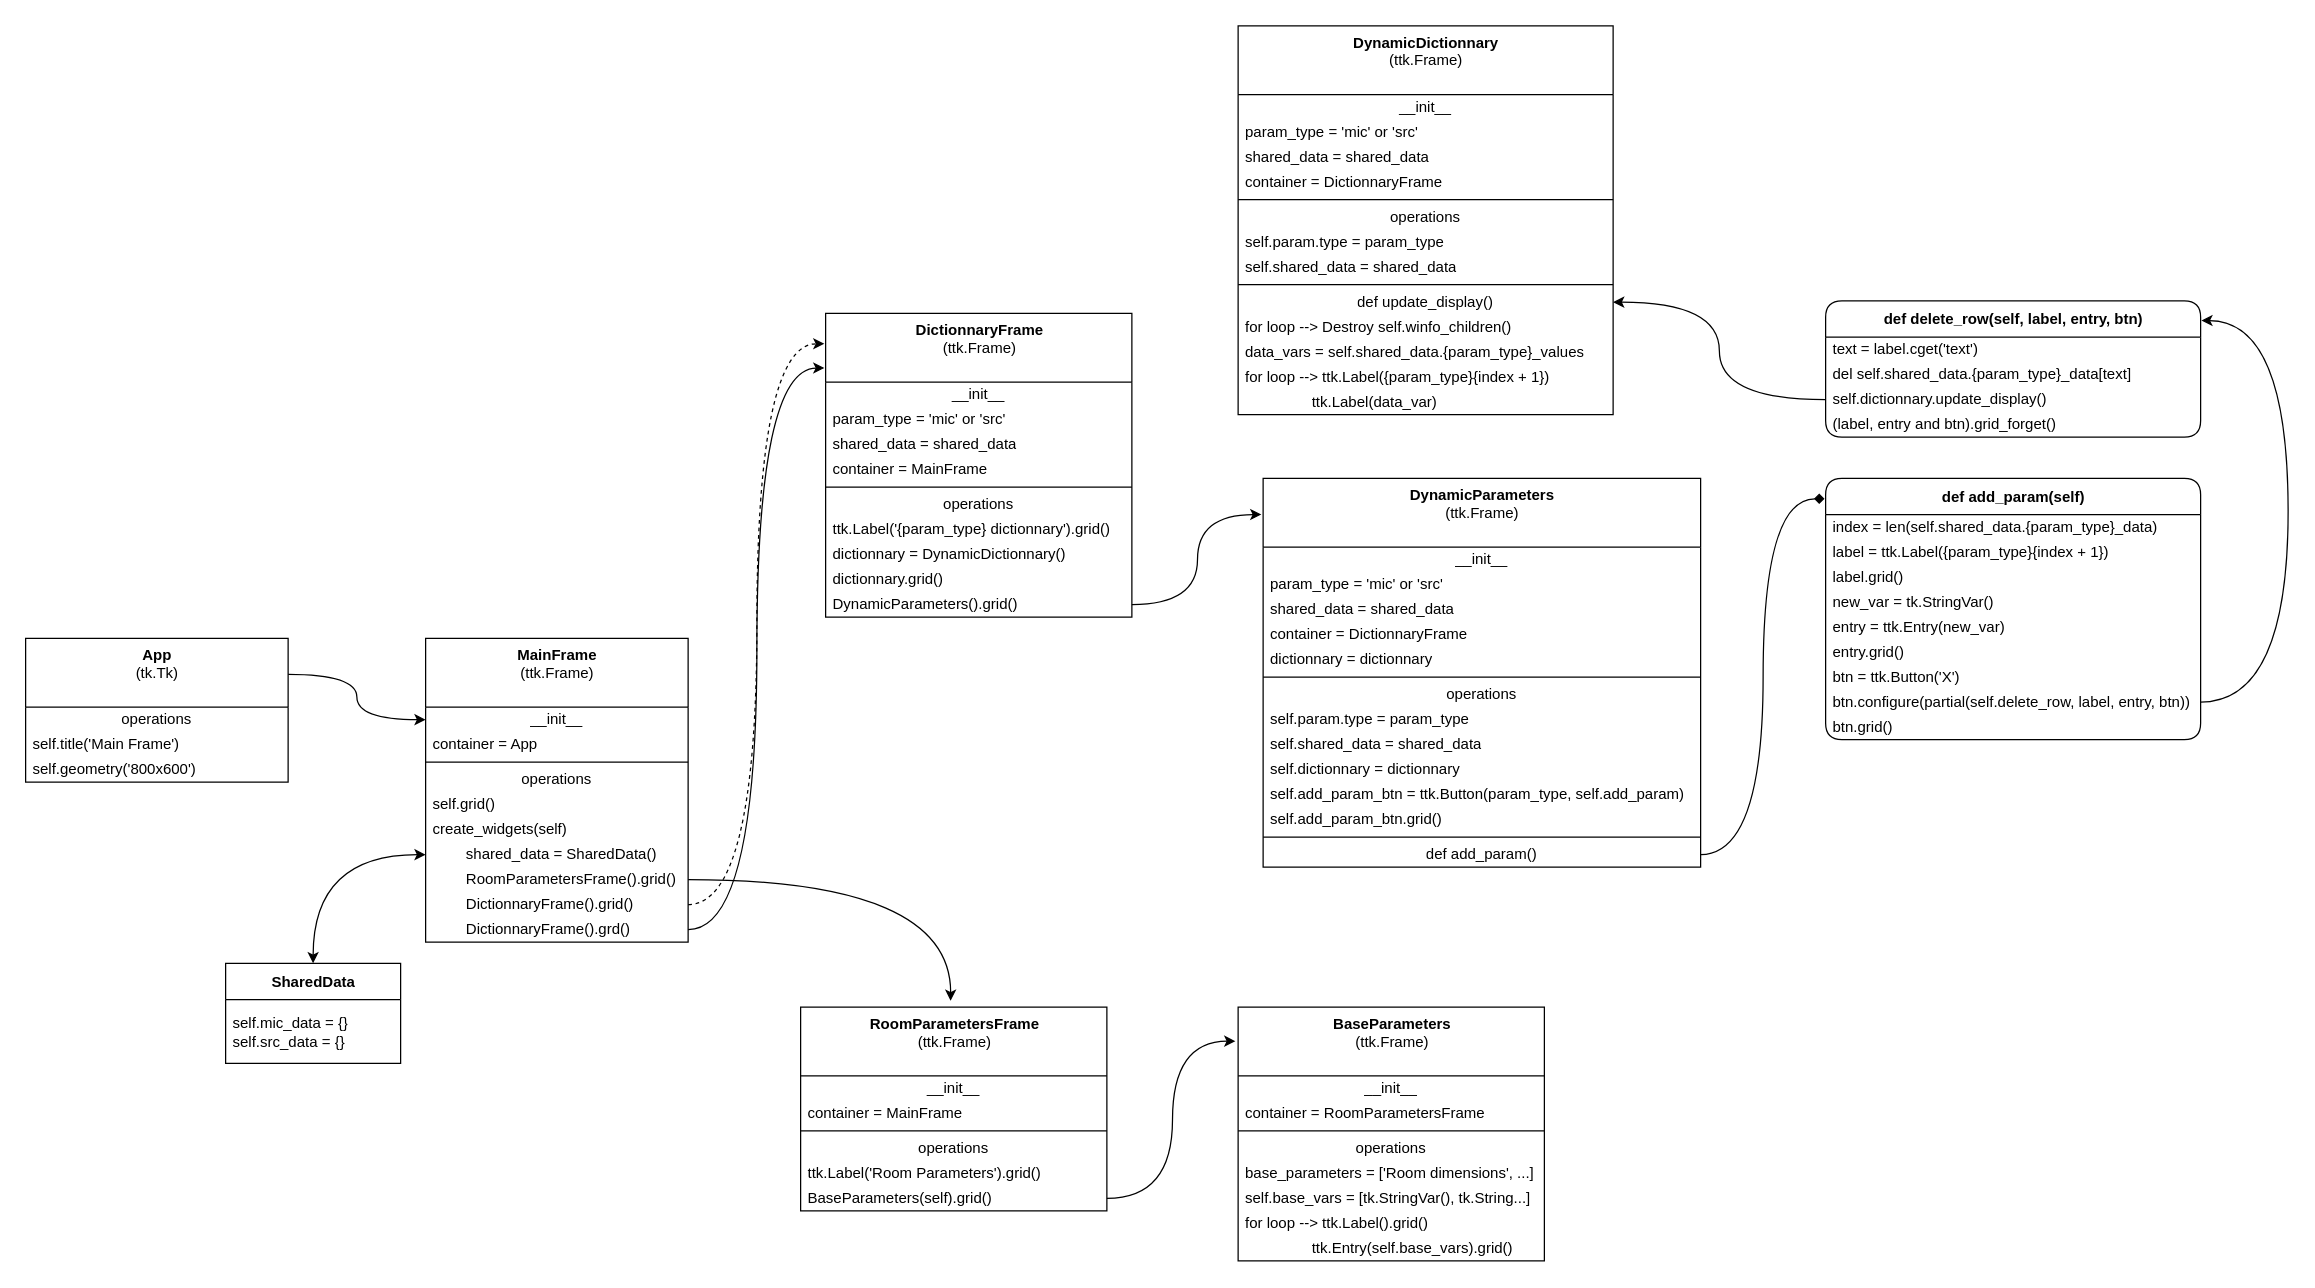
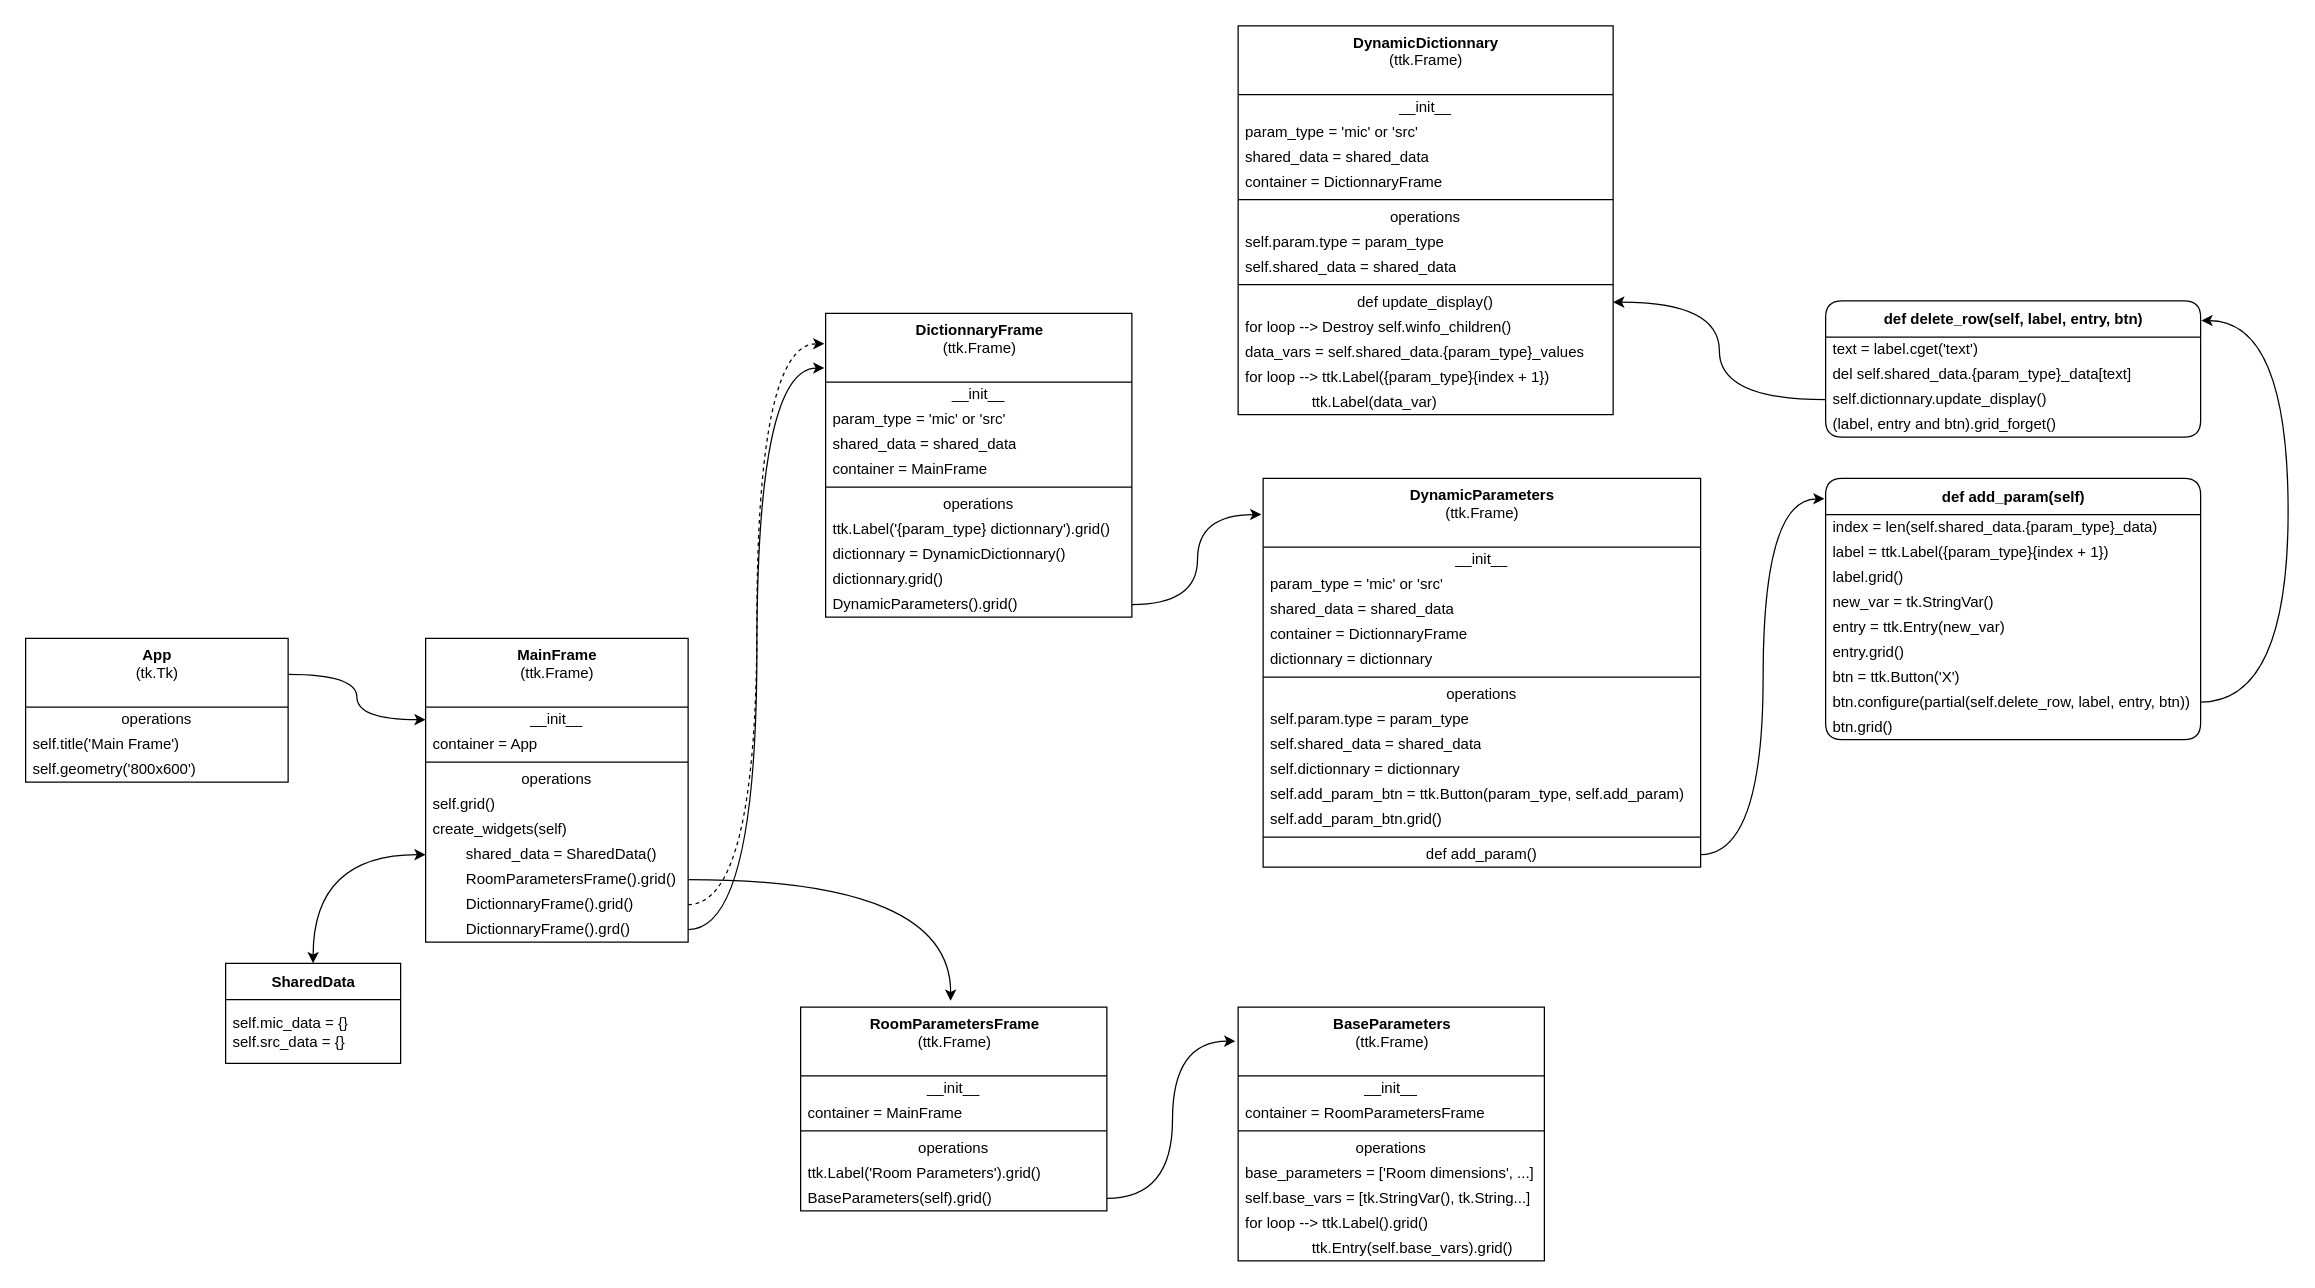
(1788, 516) -> (1788, 516)
